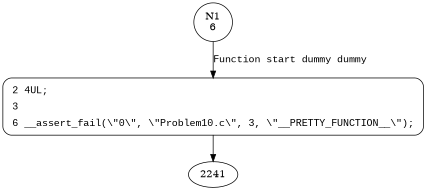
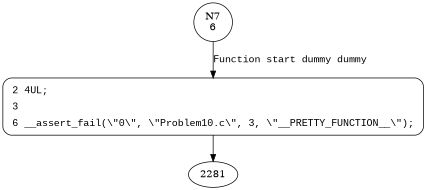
(213, 22) -> (213, 22)
(213, 175) -> (213, 175)
